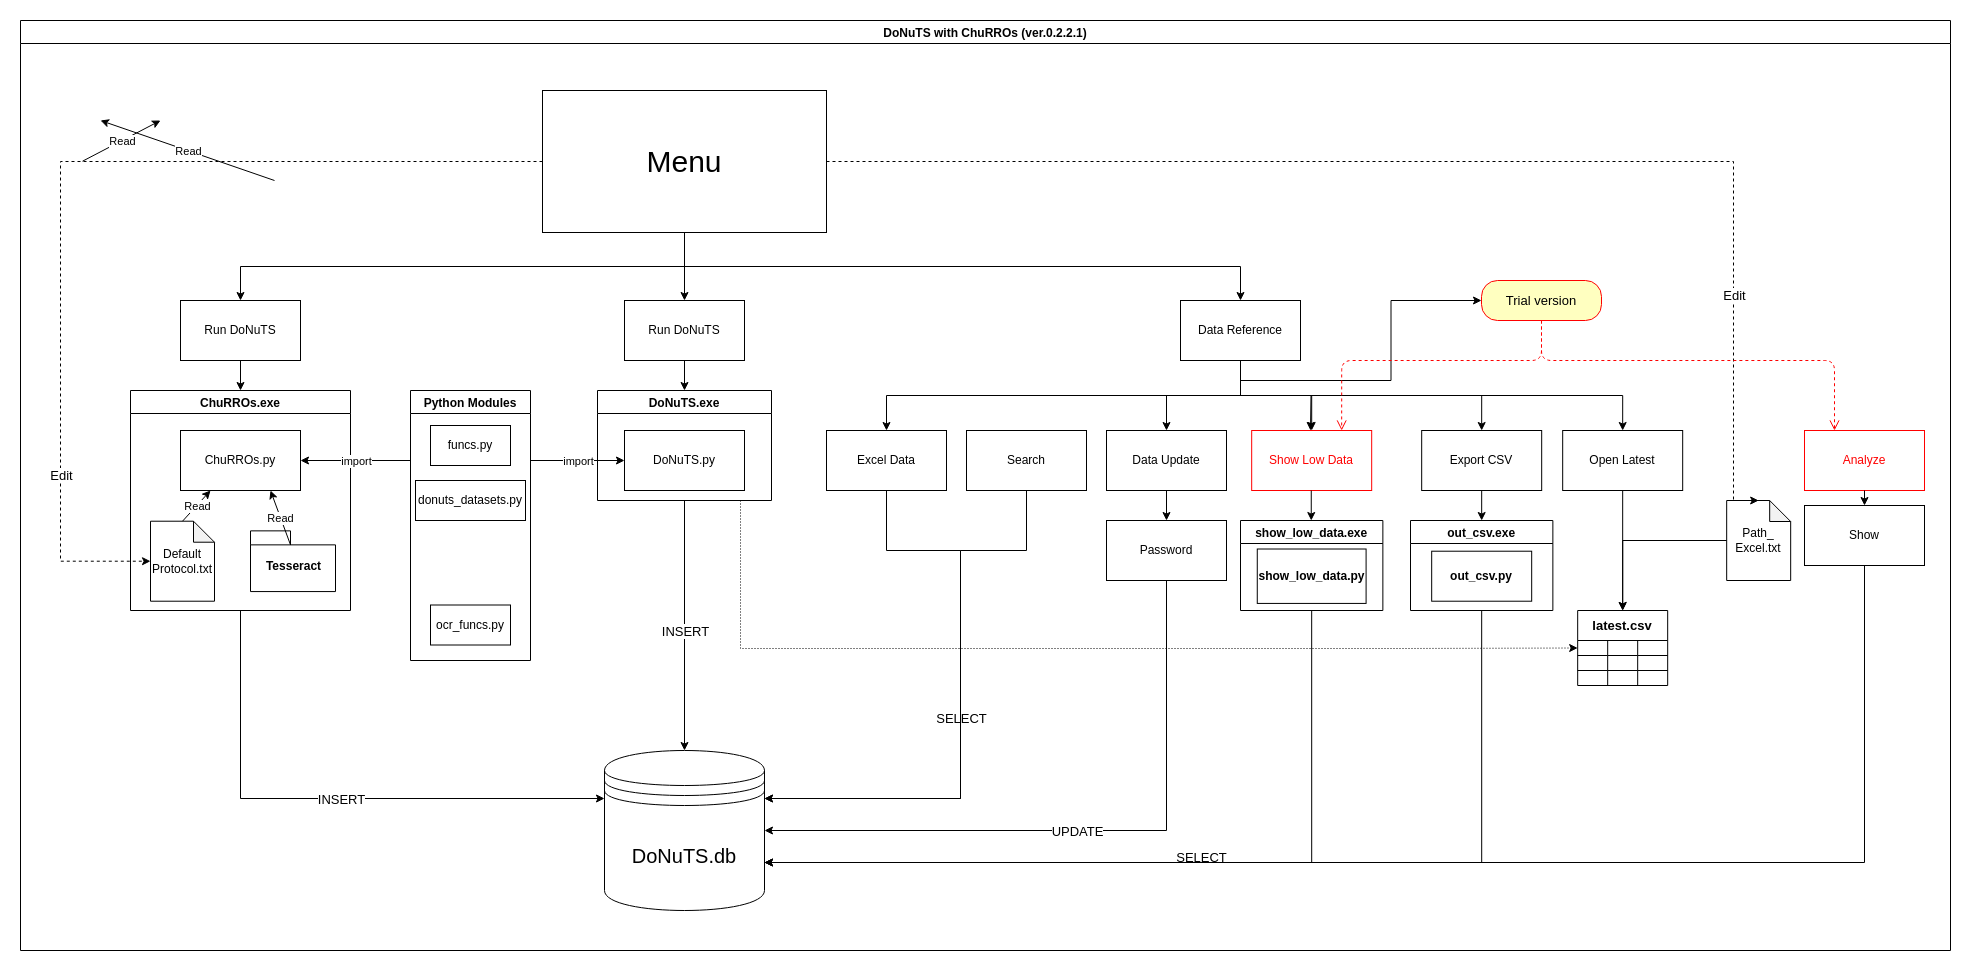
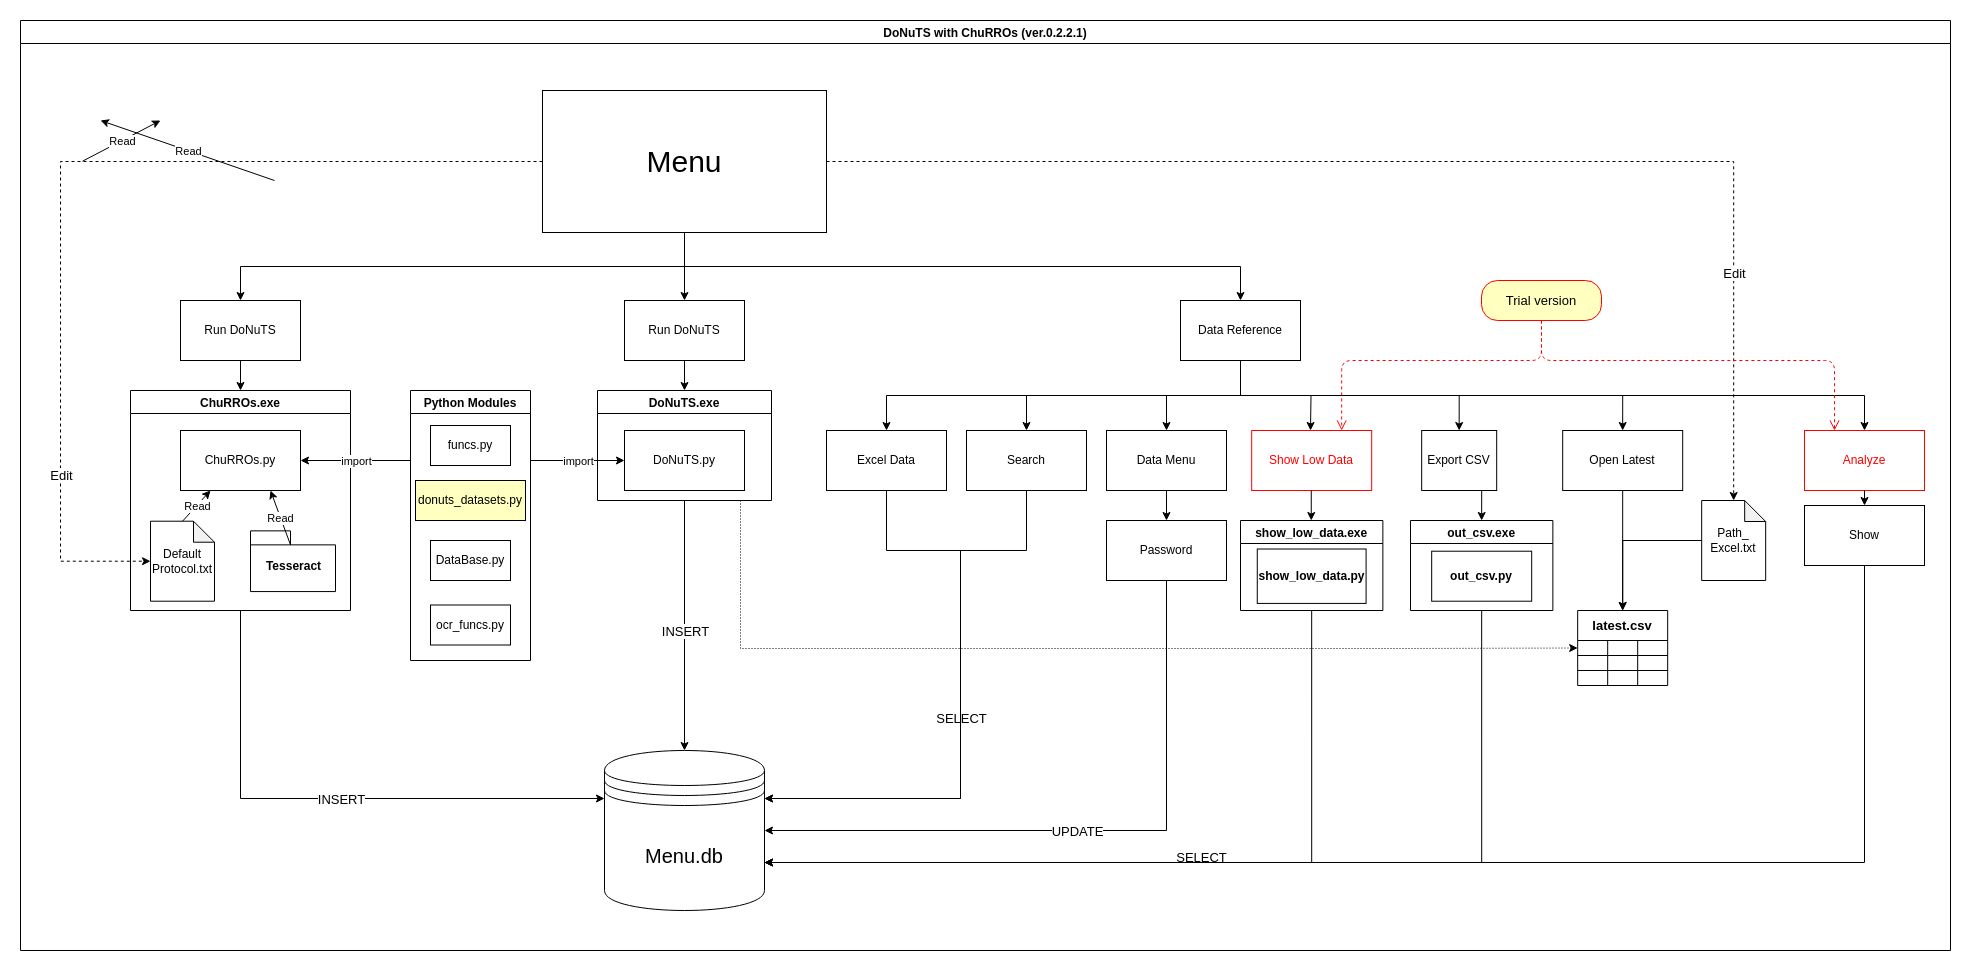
(1391, 374) -> (1758, 396)
(1312, 417) -> (1027, 410)
(1167, 461) -> (1167, 461)
(1482, 461) -> (1459, 461)
(471, 501) -> (471, 501)
(1759, 541) -> (1734, 541)
none -> (471, 561)
(685, 856) -> (685, 856)
